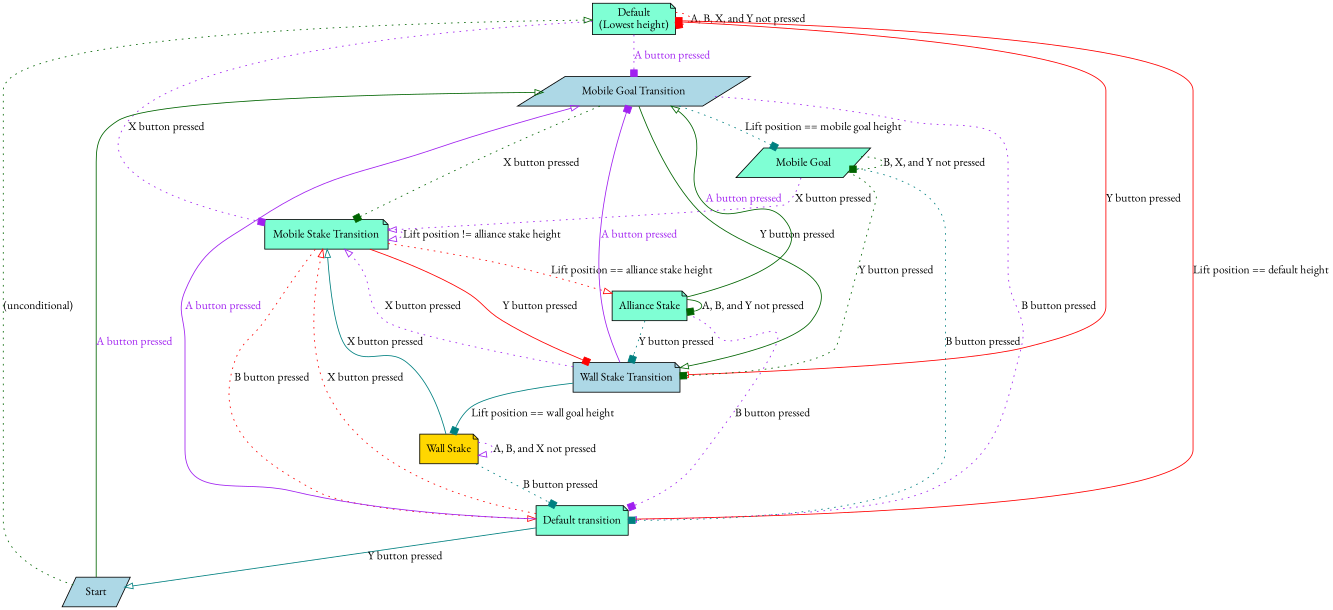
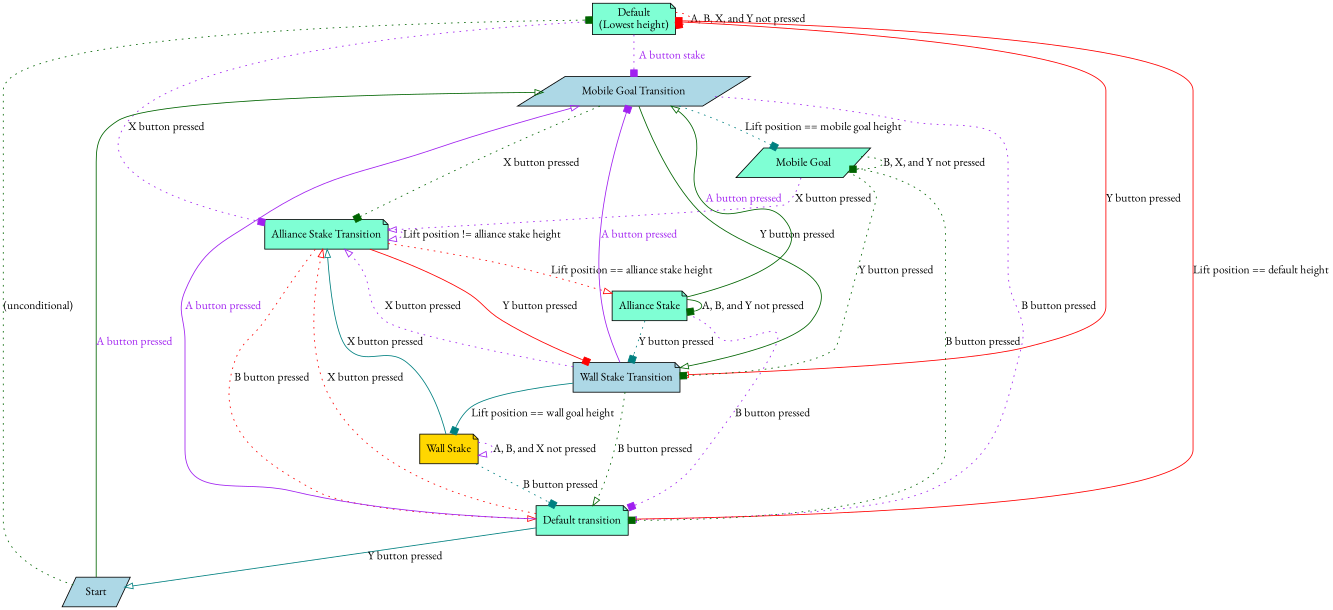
(672, 56) -> (672, 56)
(26, 70) -> (26, 70)
(326, 234) -> (326, 234)
(946, 444) -> (946, 444)
none -> (615, 446)
